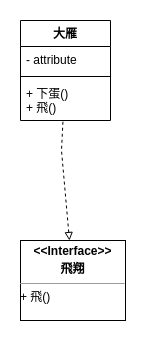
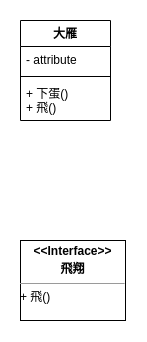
(64, 177) -> none
